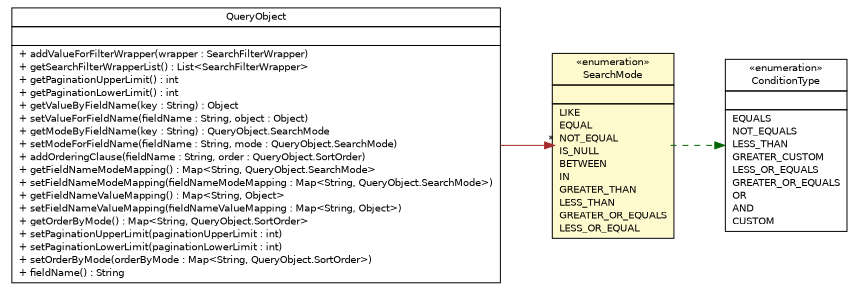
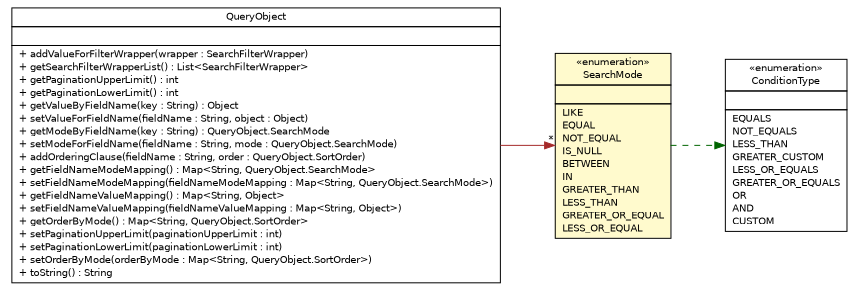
(613, 216) -> (613, 216)
(72, 273) -> (66, 273)
